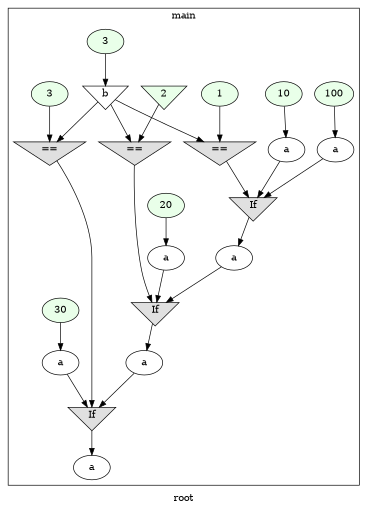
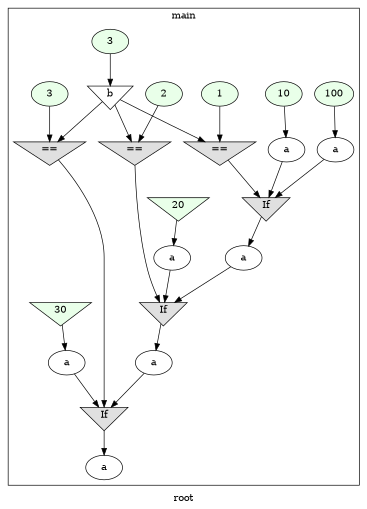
(164, 94) -> (164, 94)
(166, 206) -> (178, 206)
(61, 310) -> (61, 310)
